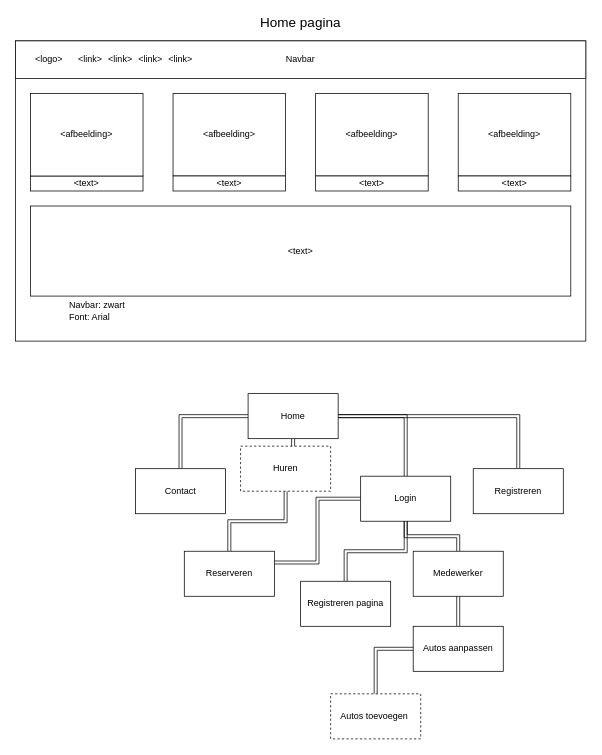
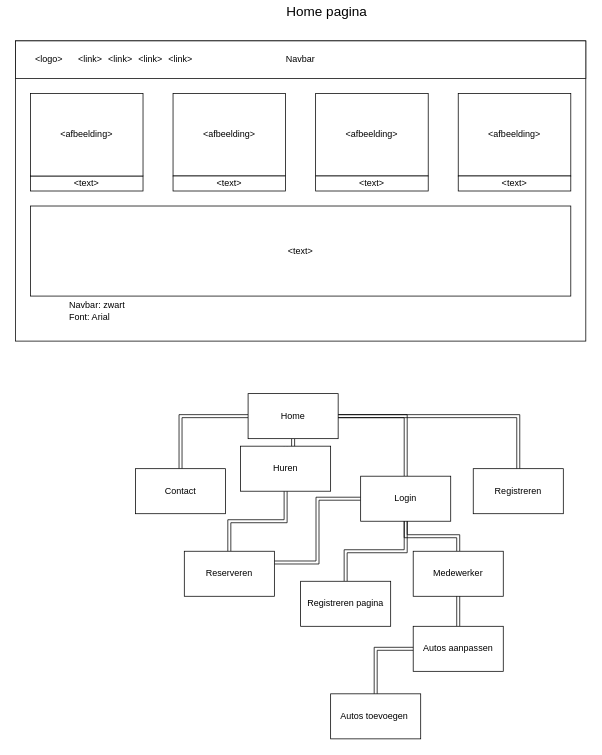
(300, 23) -> (327, 12)
(285, 468) -> (285, 468)
(375, 716) -> (375, 716)
